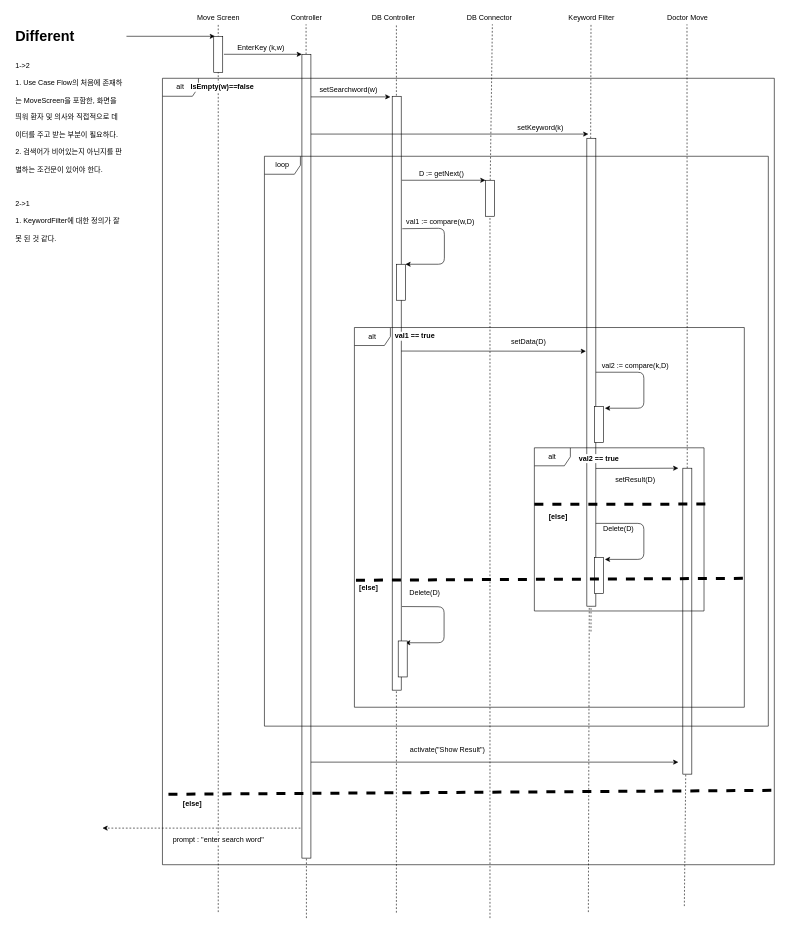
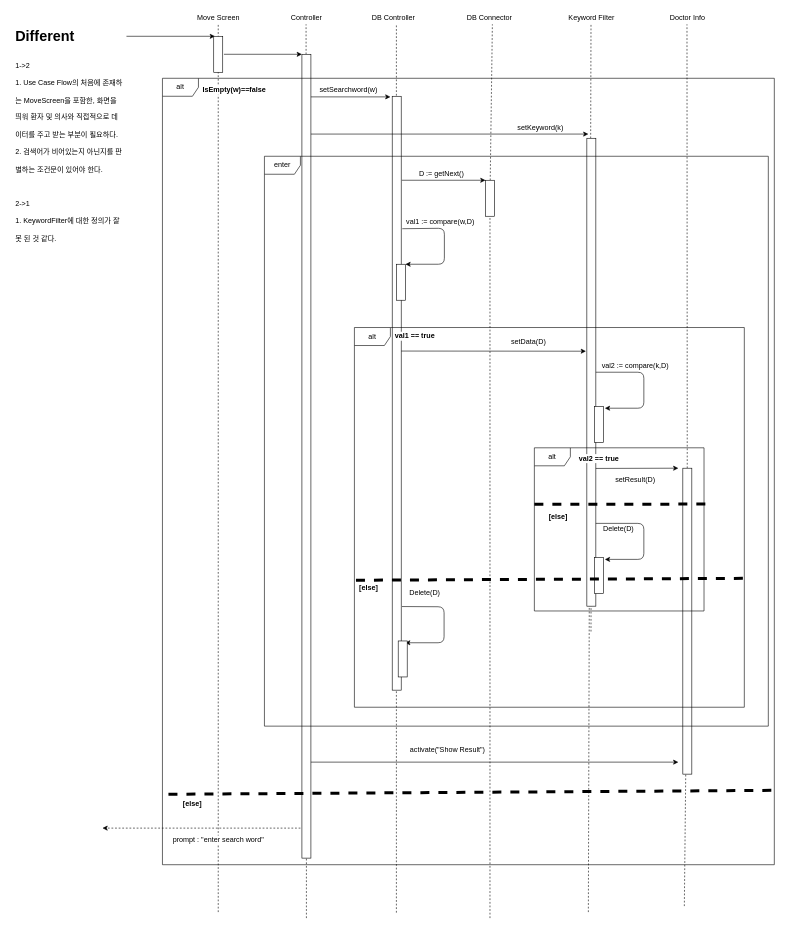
(688, 18) -> (688, 18)
(261, 48) -> none
(222, 87) -> (234, 90)
(282, 165) -> (282, 165)
